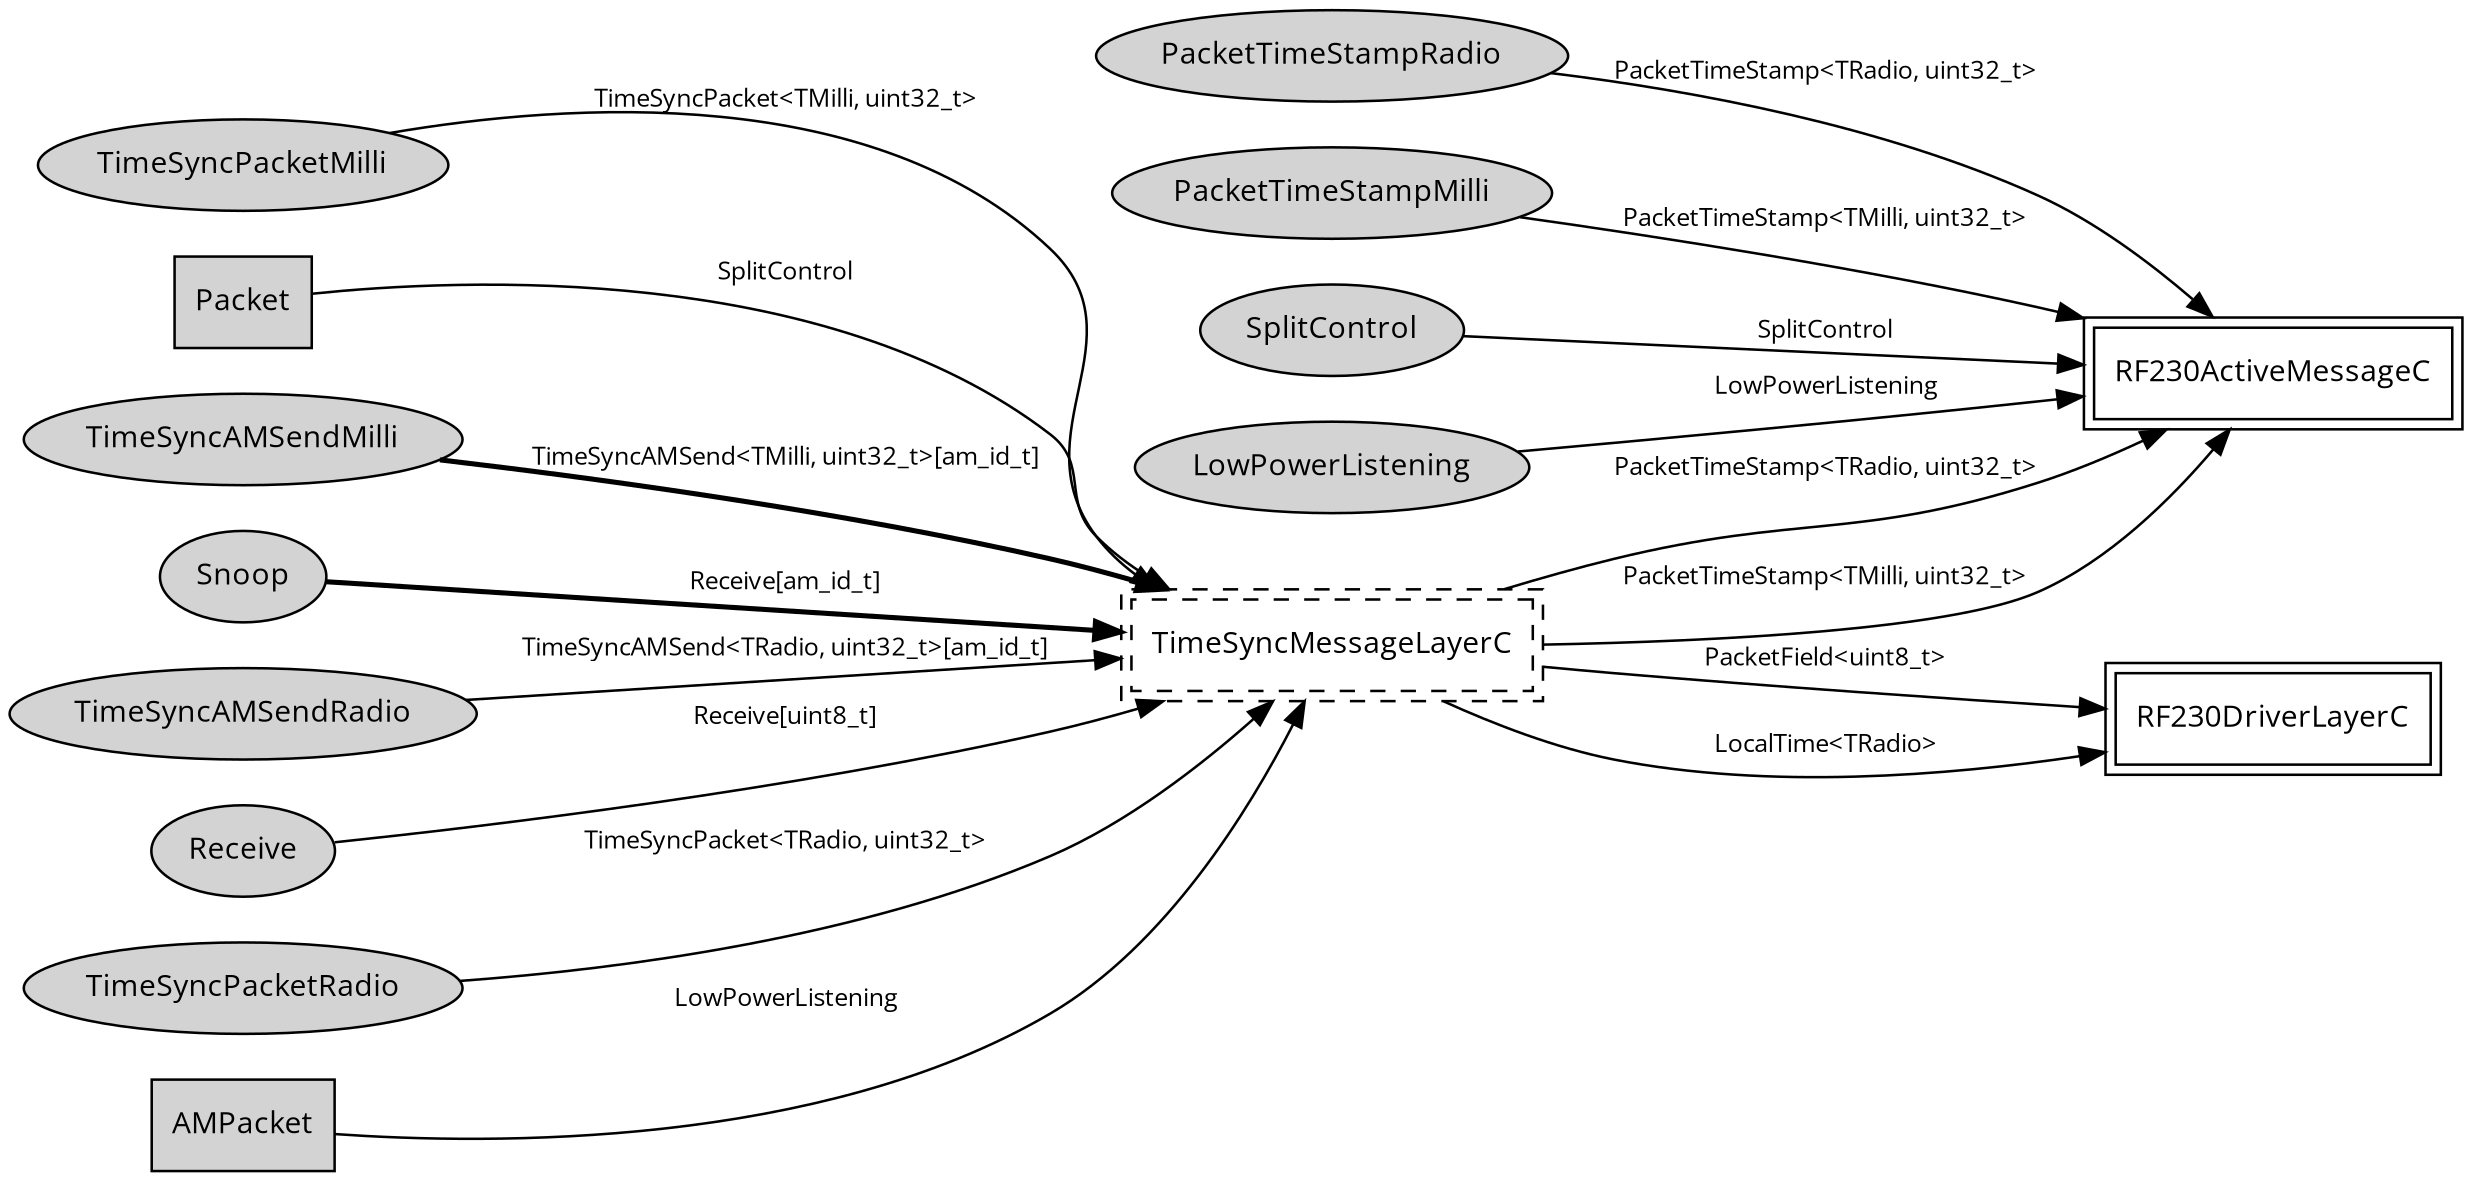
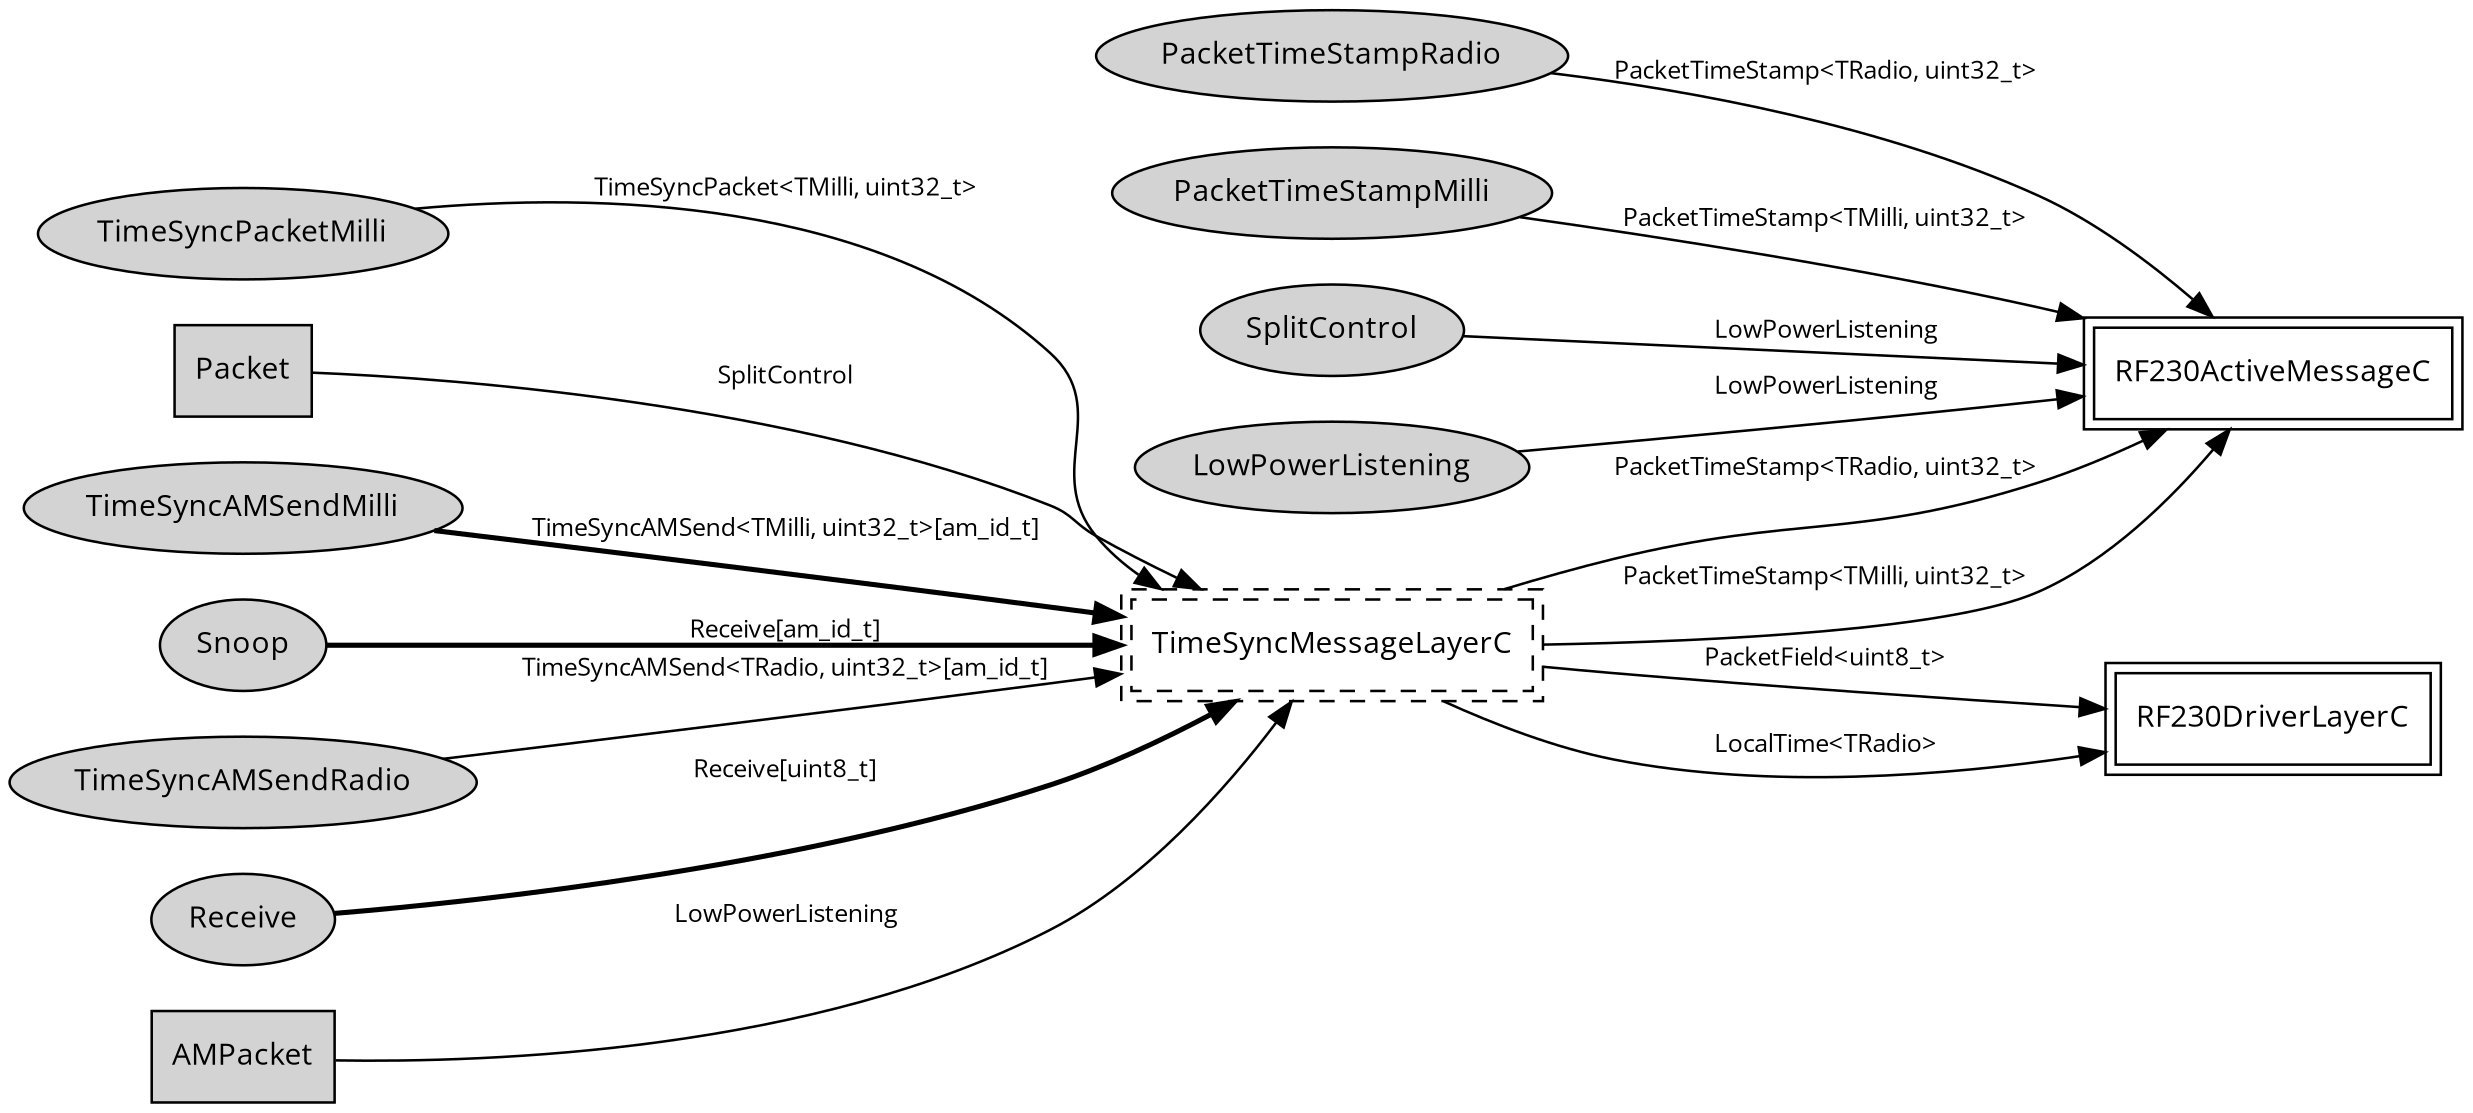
(1826, 332) -> (1826, 332)
(739, 790) -> (783, 852)
(243, 988) -> none
